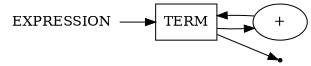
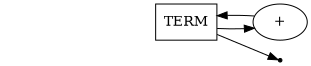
(62, 22) -> none
